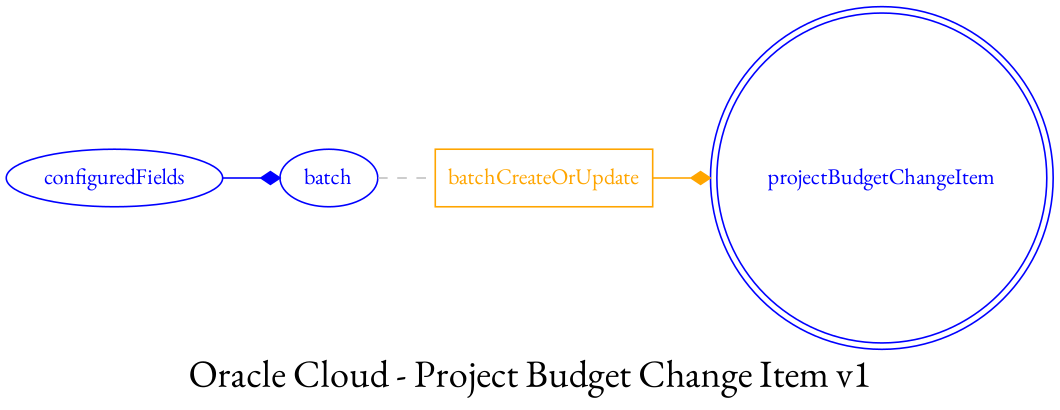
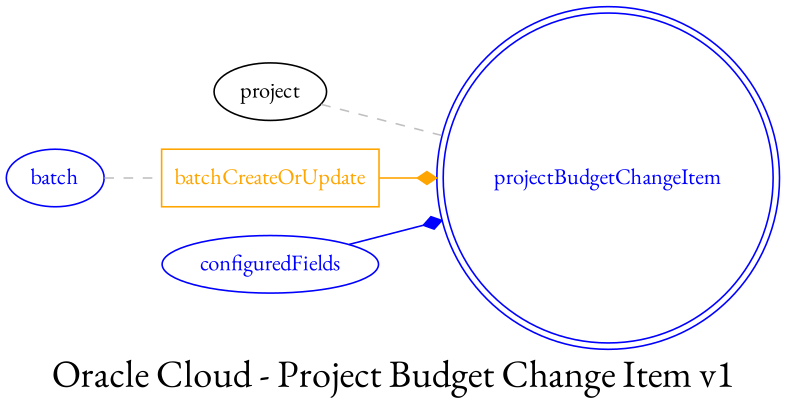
none -> (270, 92)
(242, 178) -> (386, 235)
